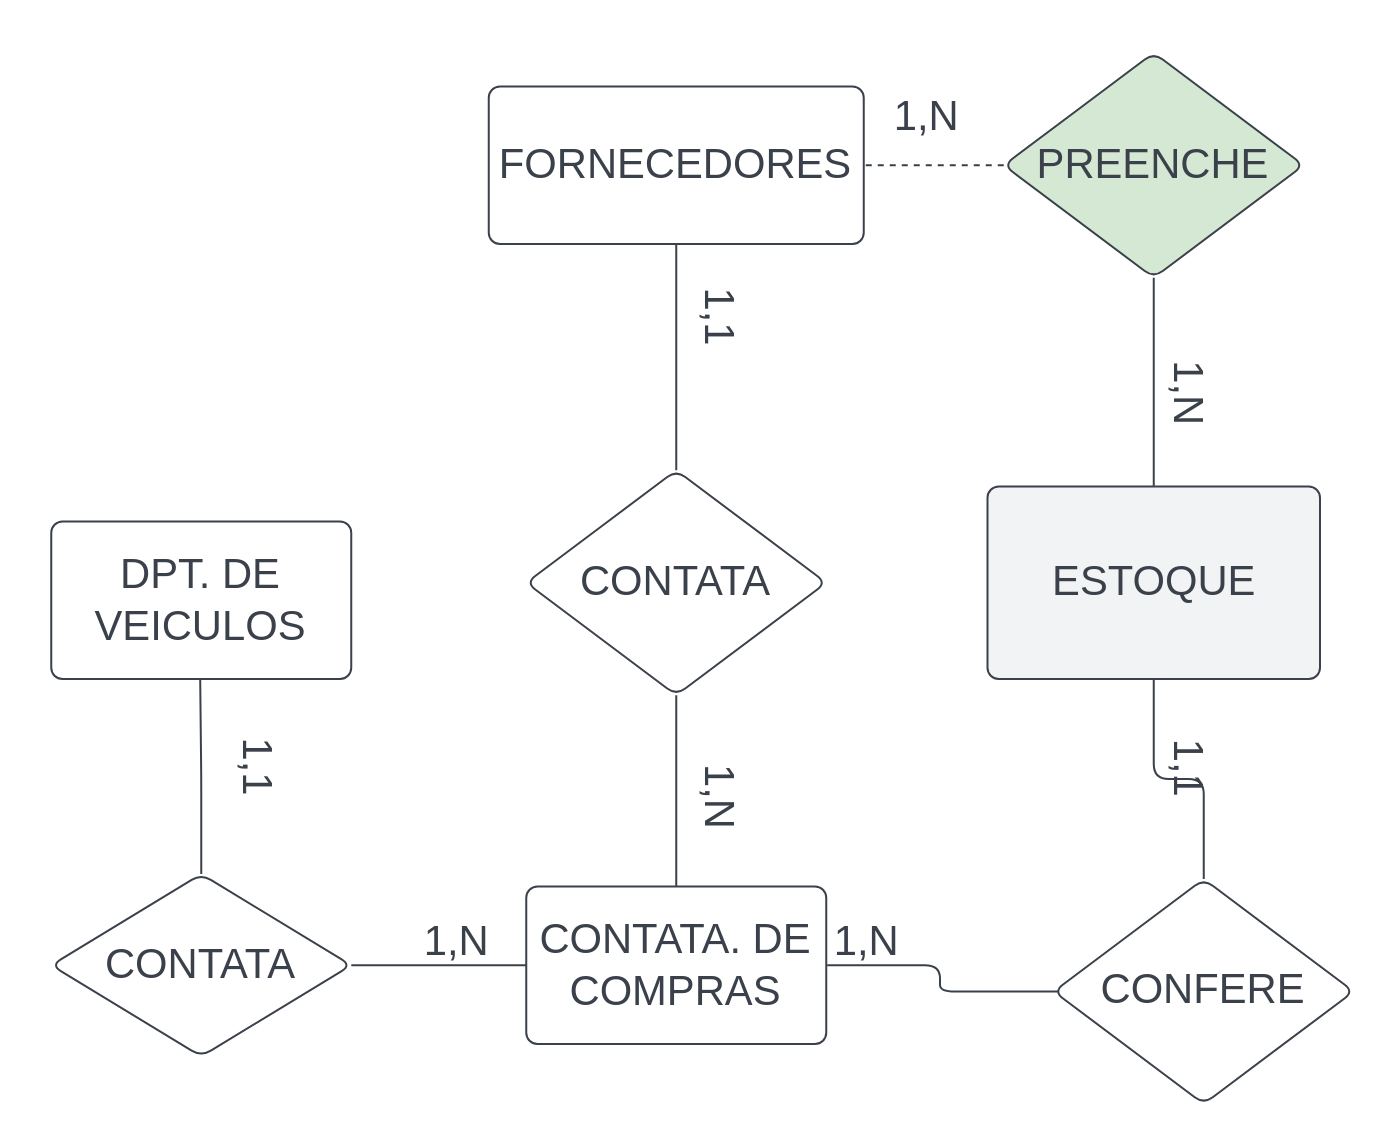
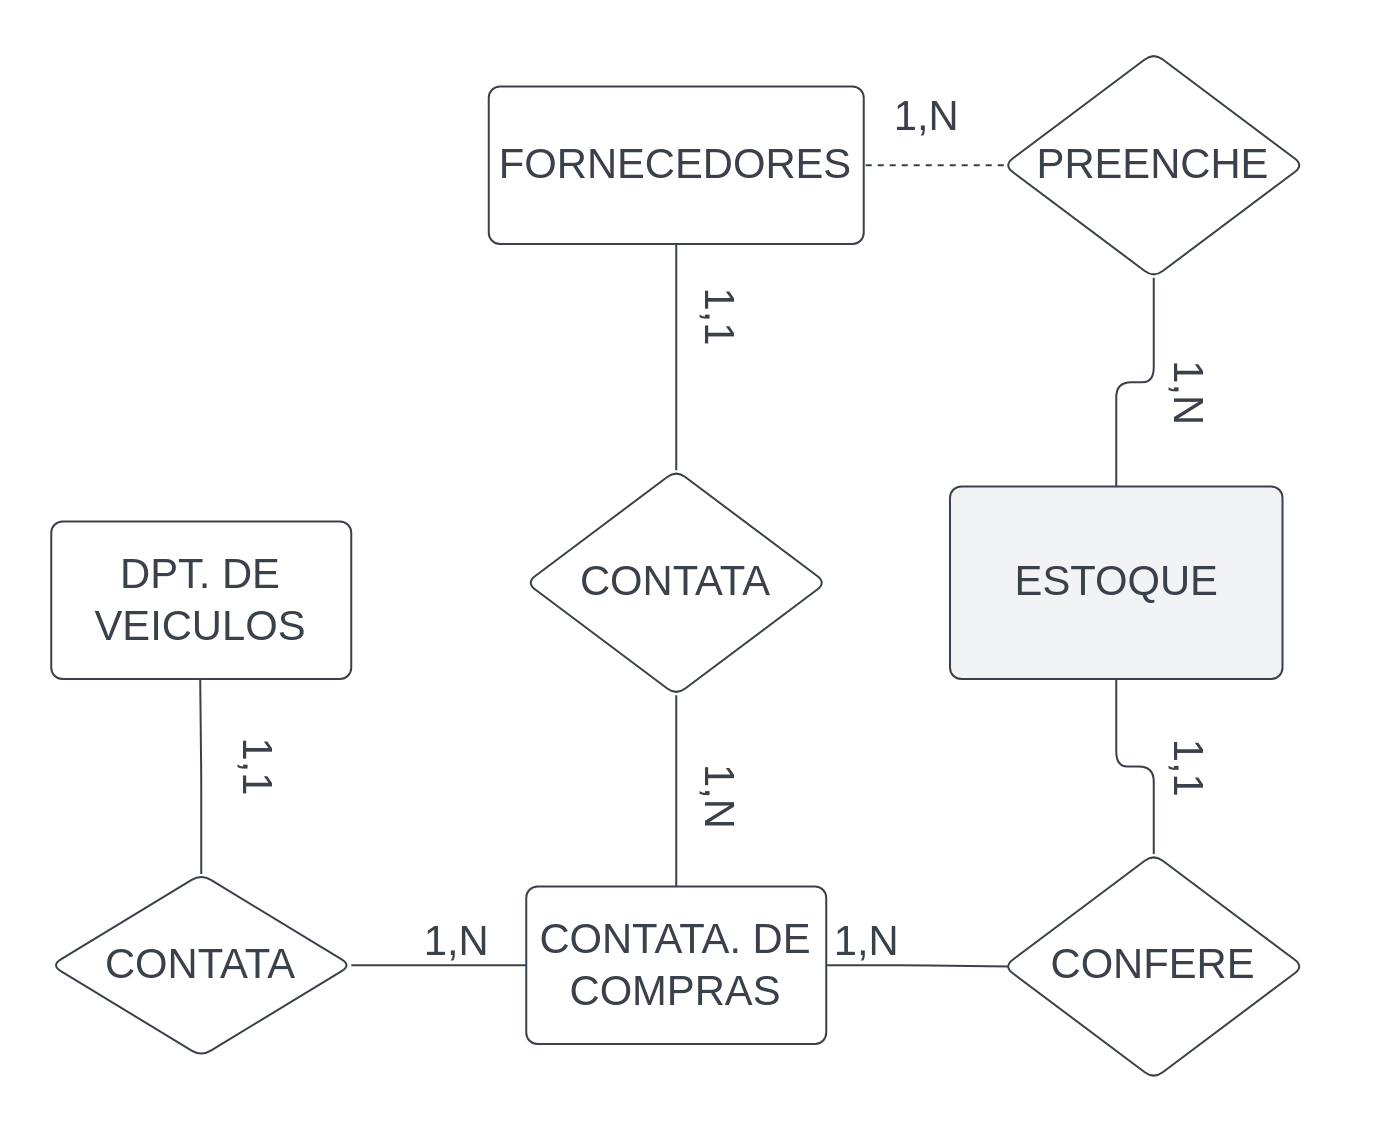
(1154, 165) -> (1154, 165)
(1154, 583) -> (1116, 583)
(1204, 991) -> (1154, 966)
